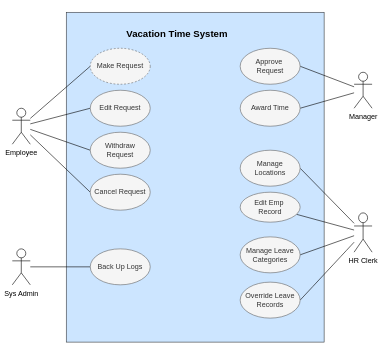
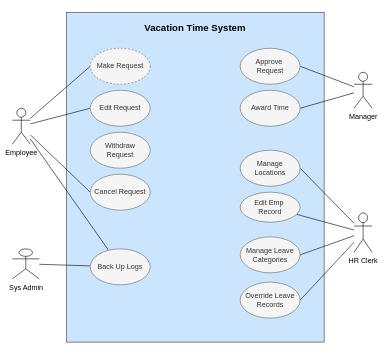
(177, 33) -> (195, 27)
(60, 140) -> (69, 195)
(21, 267) -> (26, 264)
